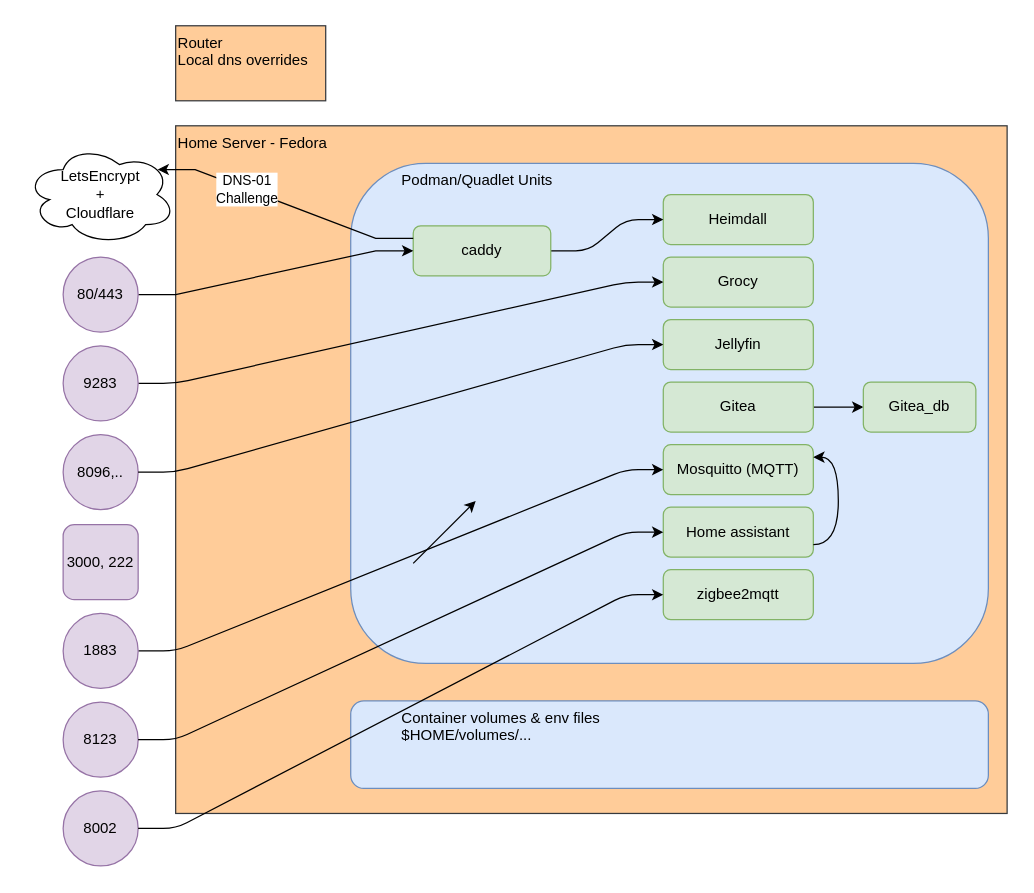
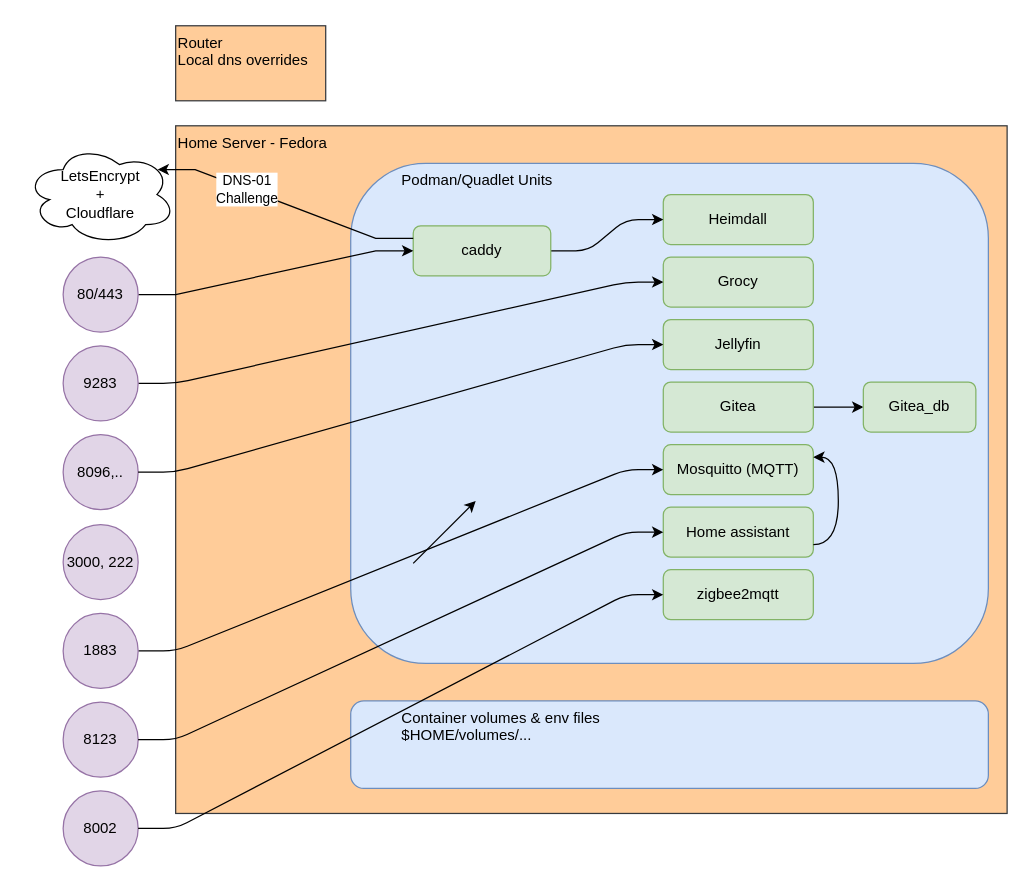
(101, 562) -> (101, 562)
